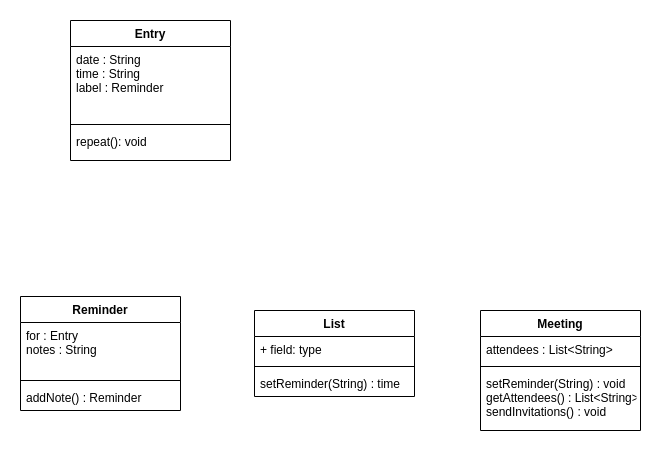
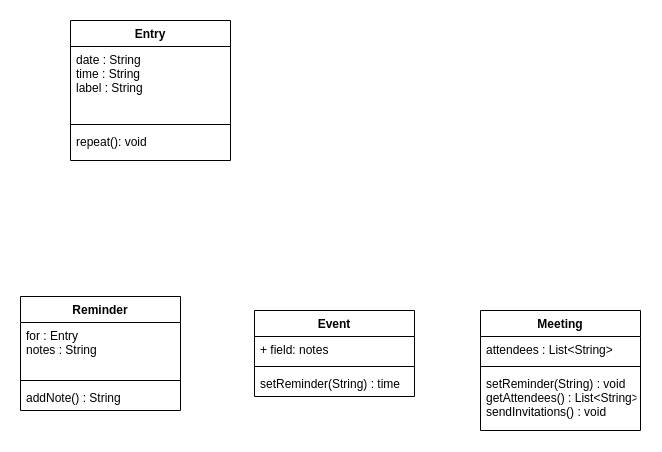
(113, 60) -> (113, 60)
(334, 324) -> (334, 324)
(296, 350) -> (299, 350)
(87, 398) -> (80, 398)
